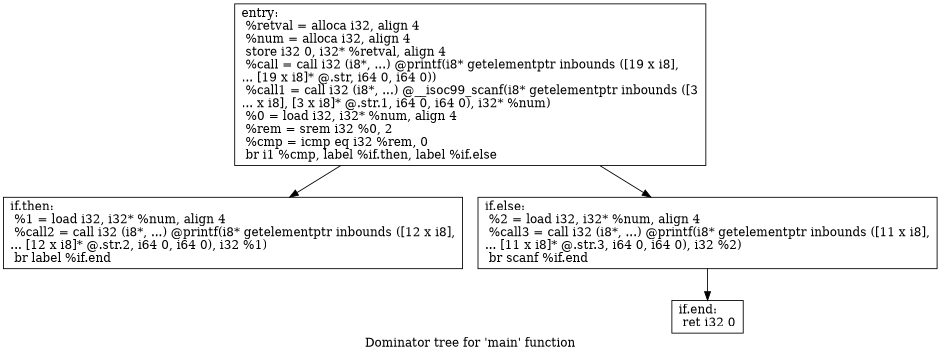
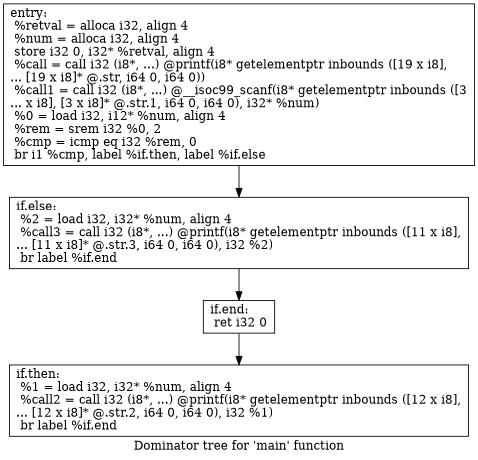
(349, 116) -> (118, 116)
(319, 179) -> (239, 345)
(537, 258) -> (67, 258)
